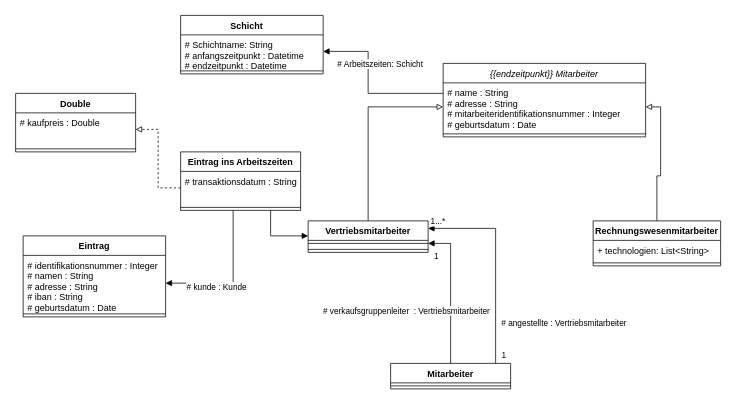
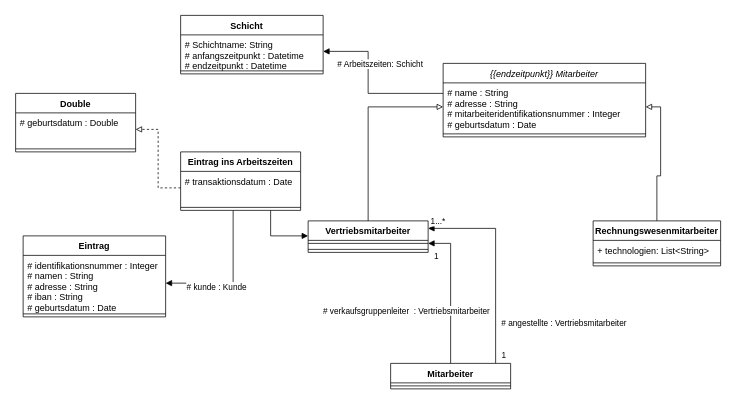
(63, 123) -> (72, 123)
(248, 182) -> (244, 182)
